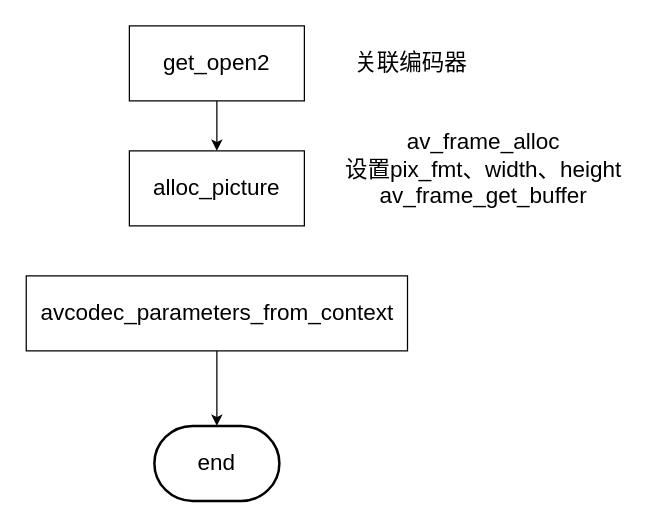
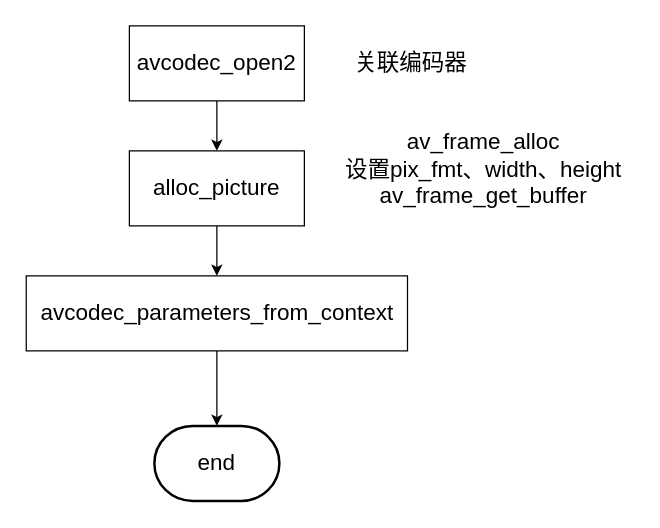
(217, 63) -> (217, 63)
none -> (217, 247)
